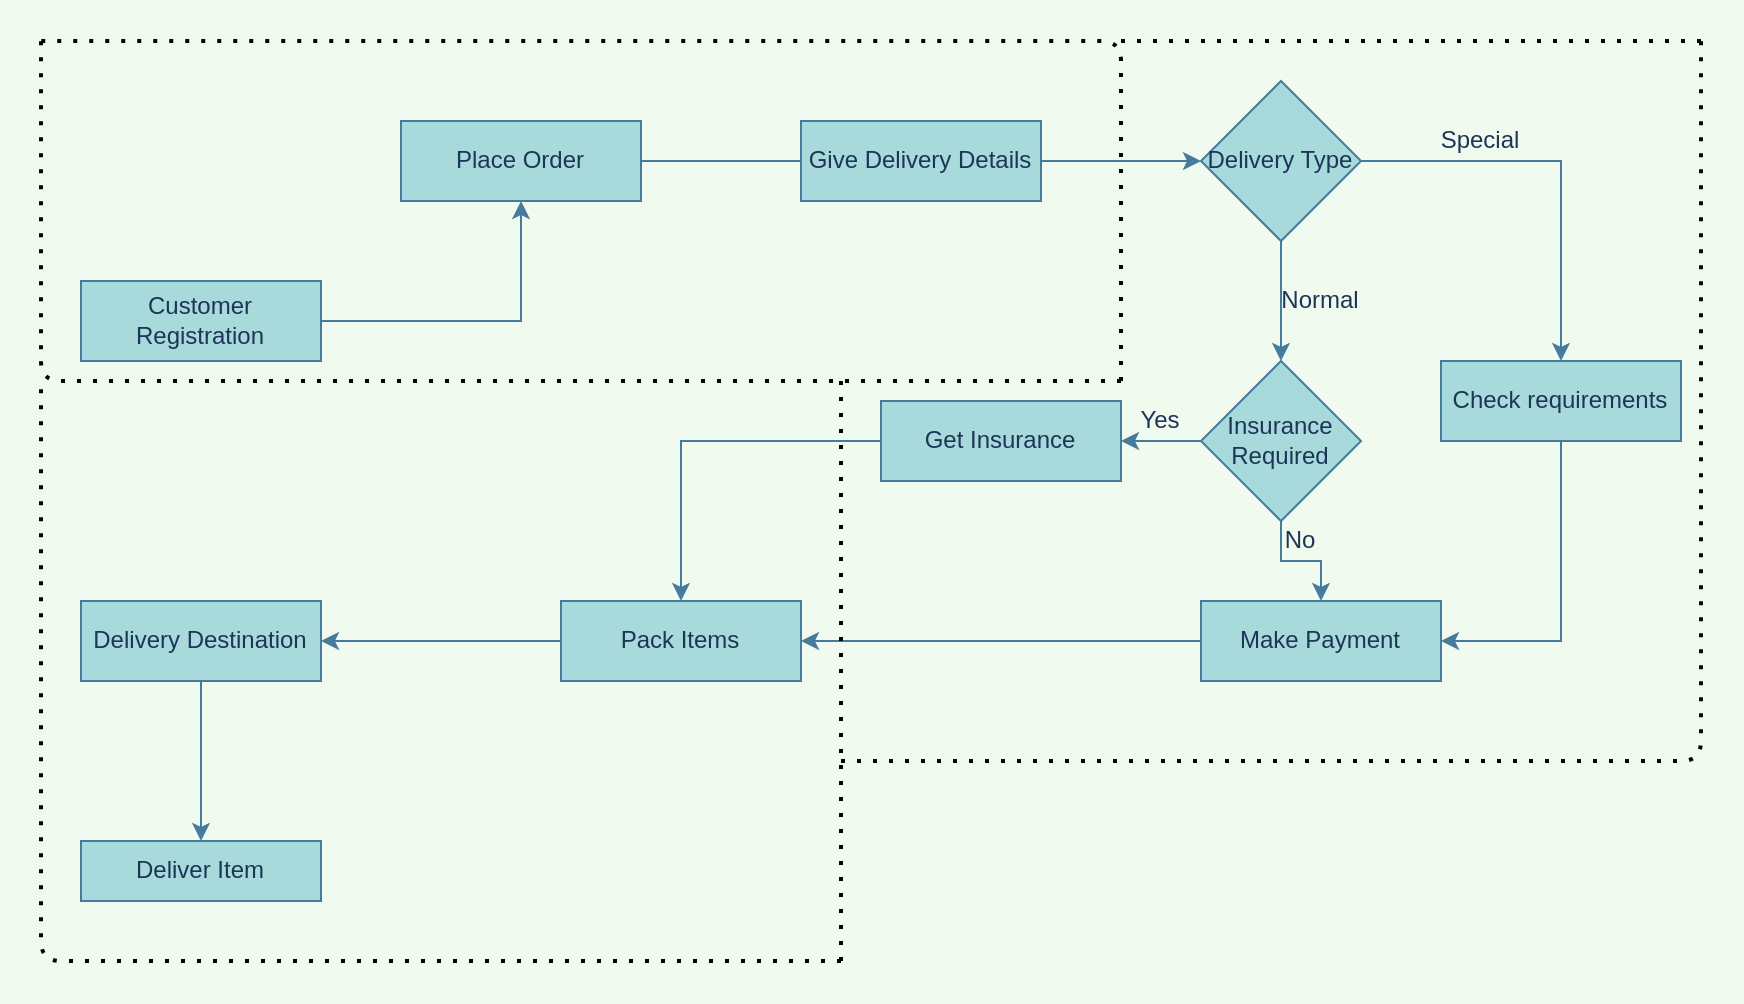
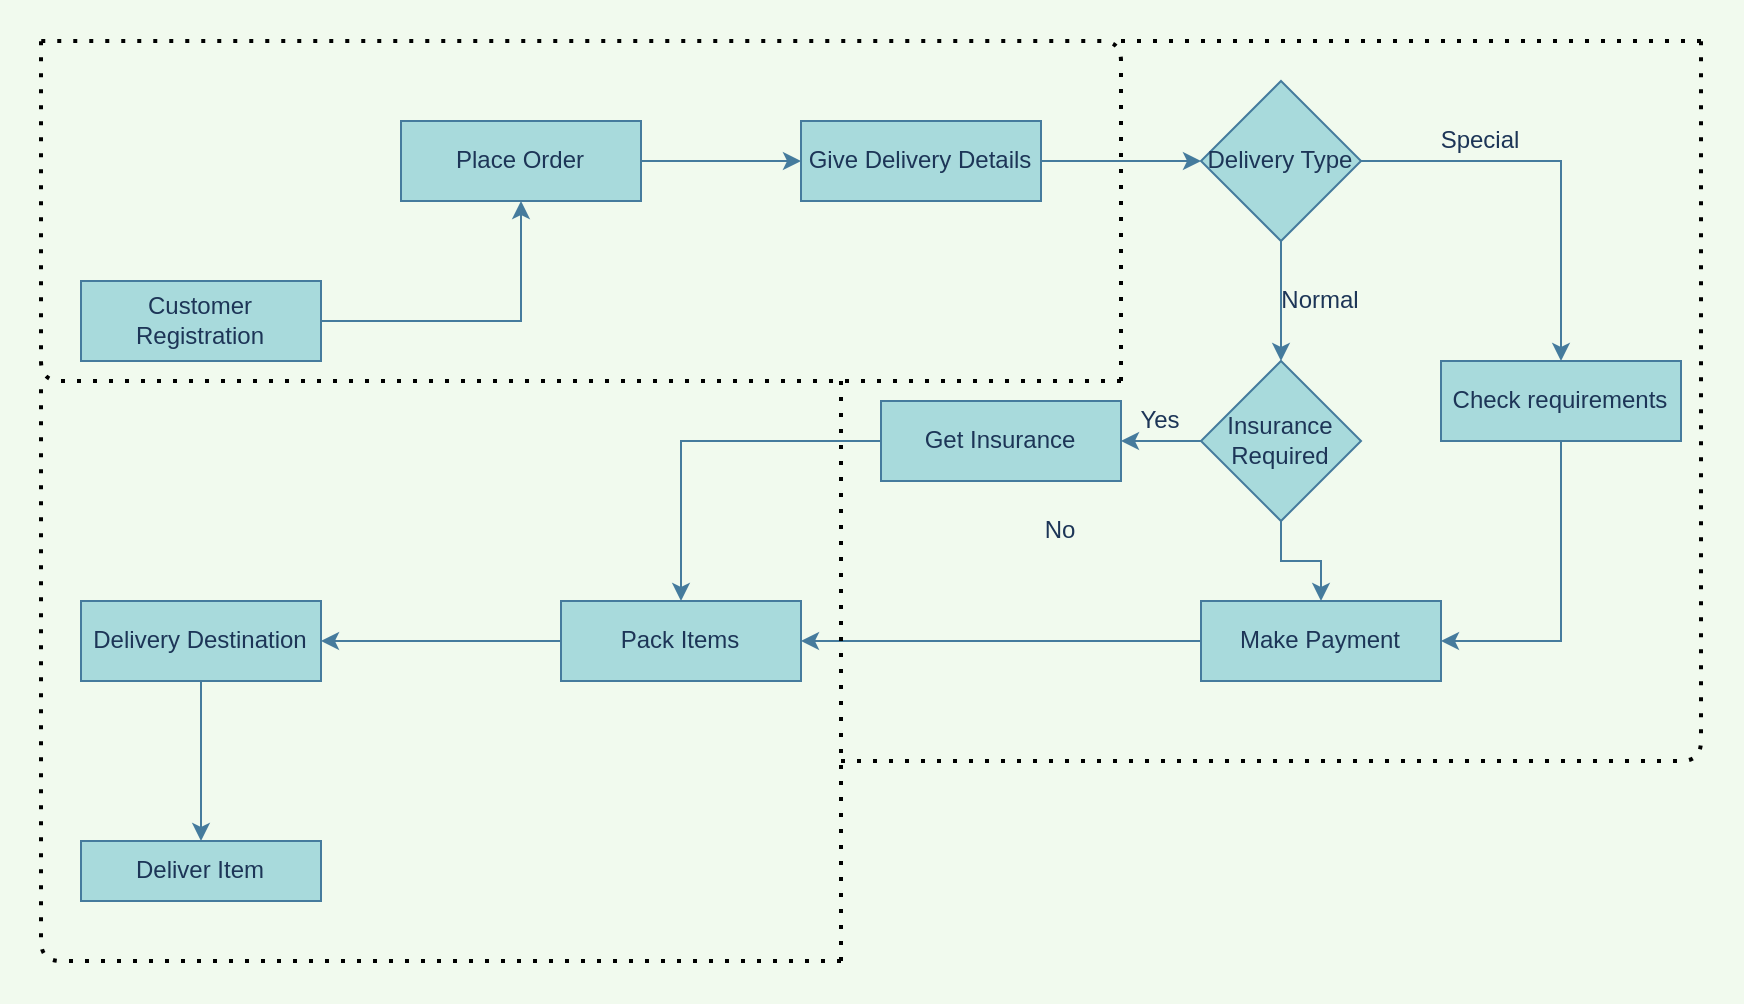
(791, 161) -> (786, 161)
(1301, 541) -> (1061, 531)
